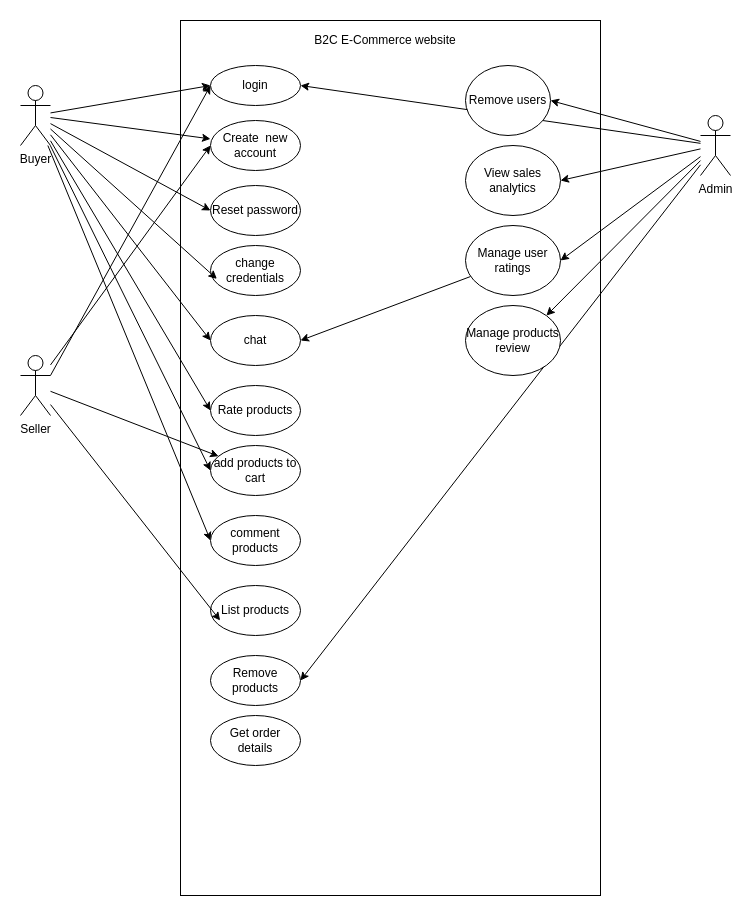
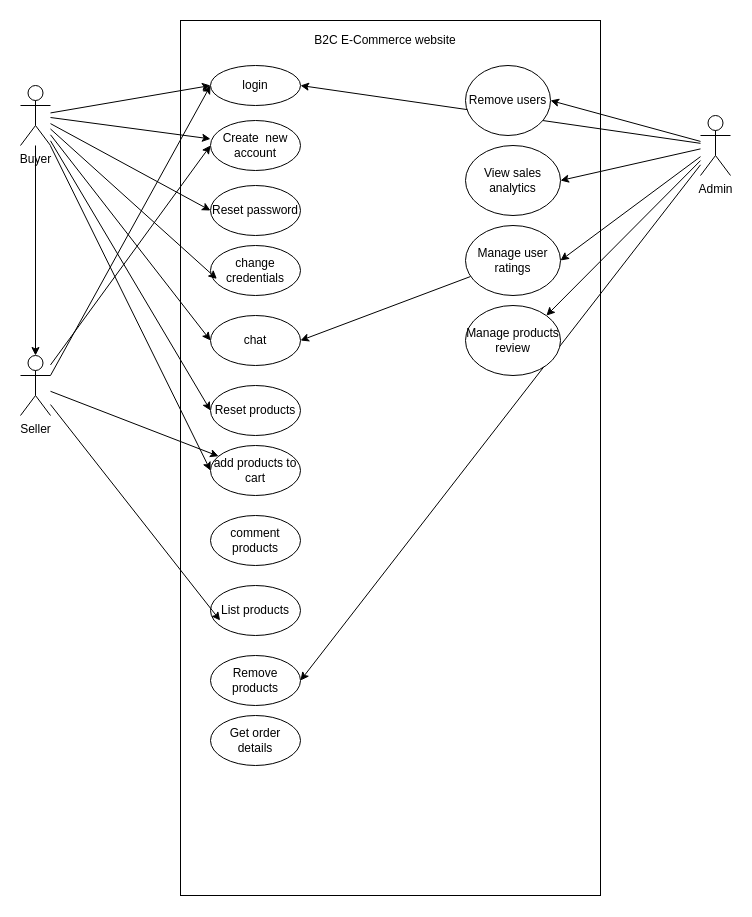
(128, 340) -> (36, 247)
(256, 411) -> (256, 411)
